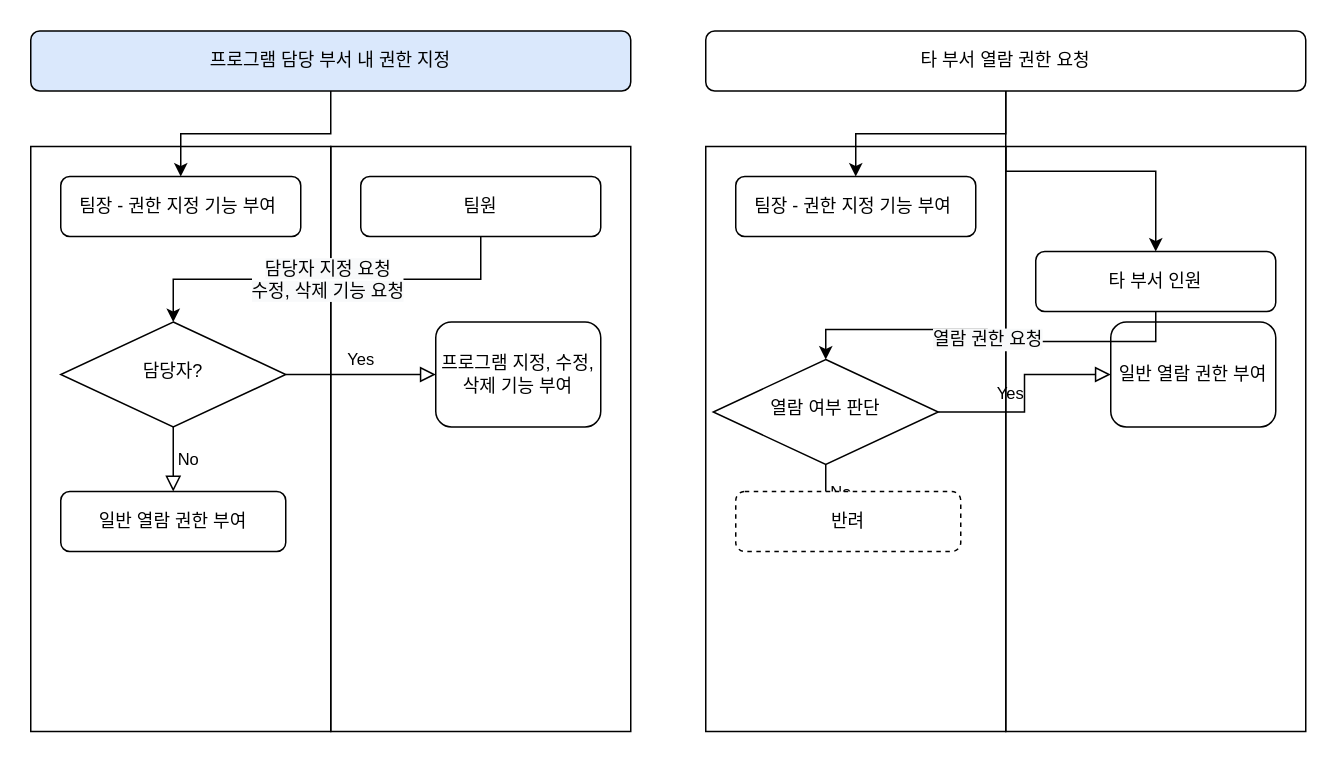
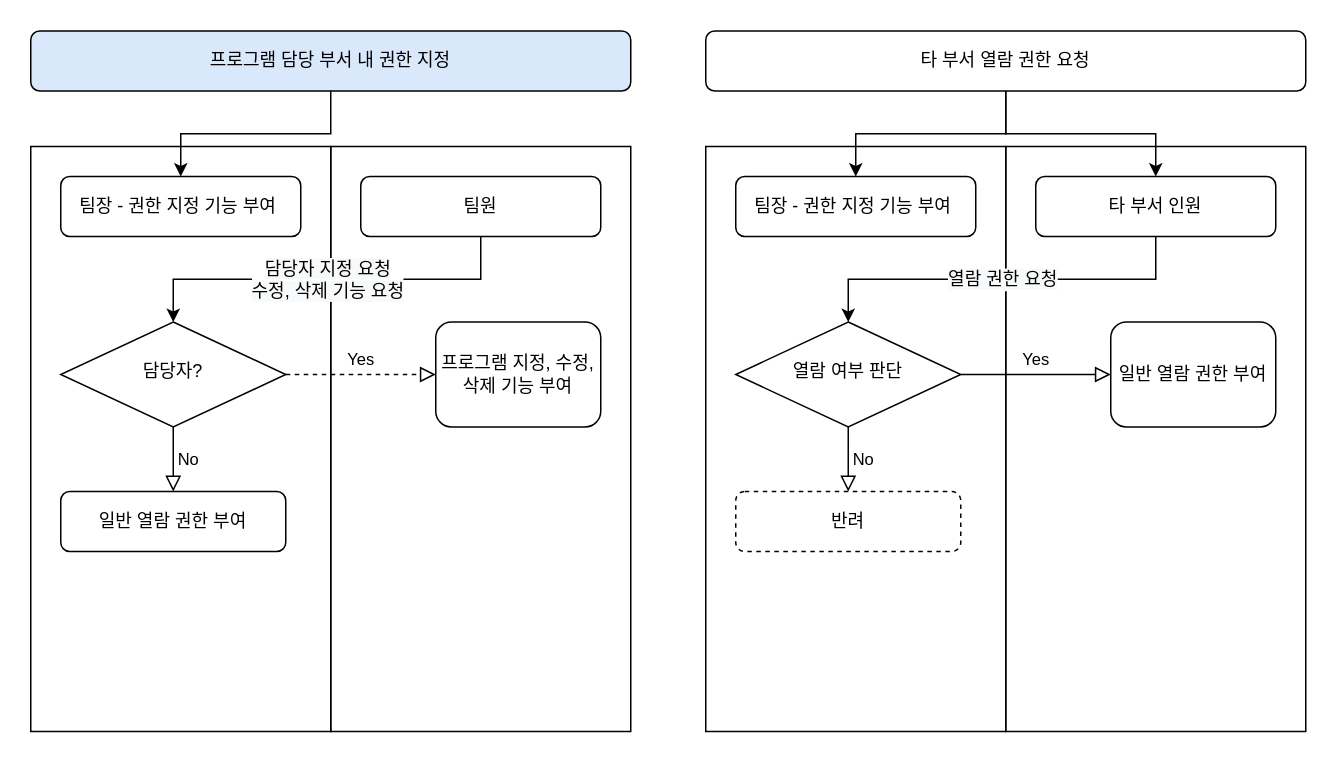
(1156, 281) -> (1156, 206)
(354, 374) -> (354, 374)
(826, 412) -> (848, 374)
